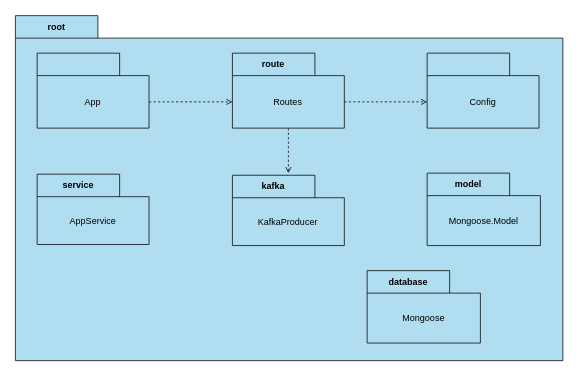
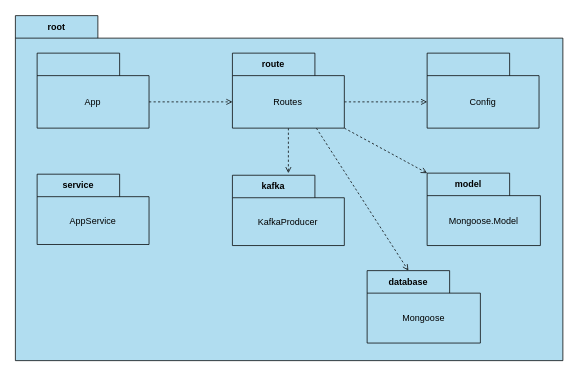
none -> (385, 150)
none -> (362, 198)
